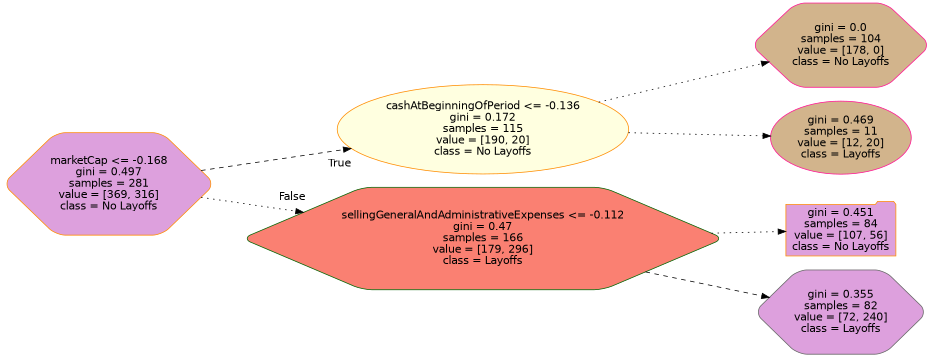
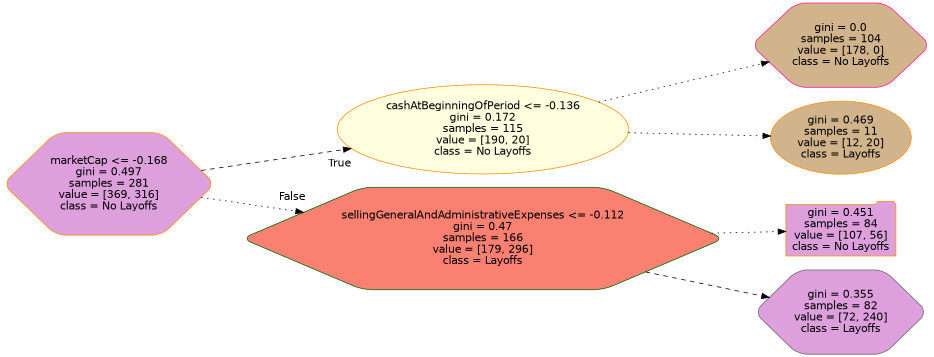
(841, 138) -> (841, 138)
